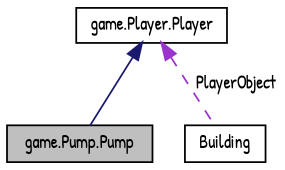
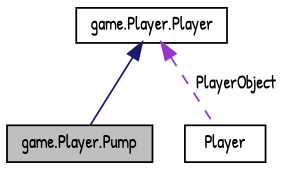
(80, 144) -> (80, 144)
(225, 144) -> (225, 144)
